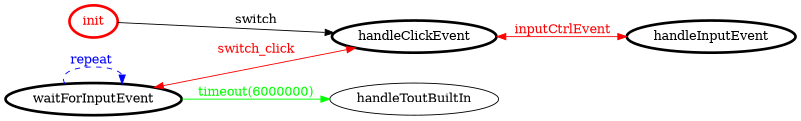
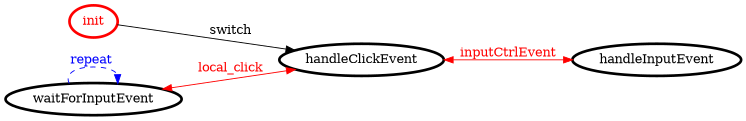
(256, 50) -> (230, 68)
(414, 99) -> none
